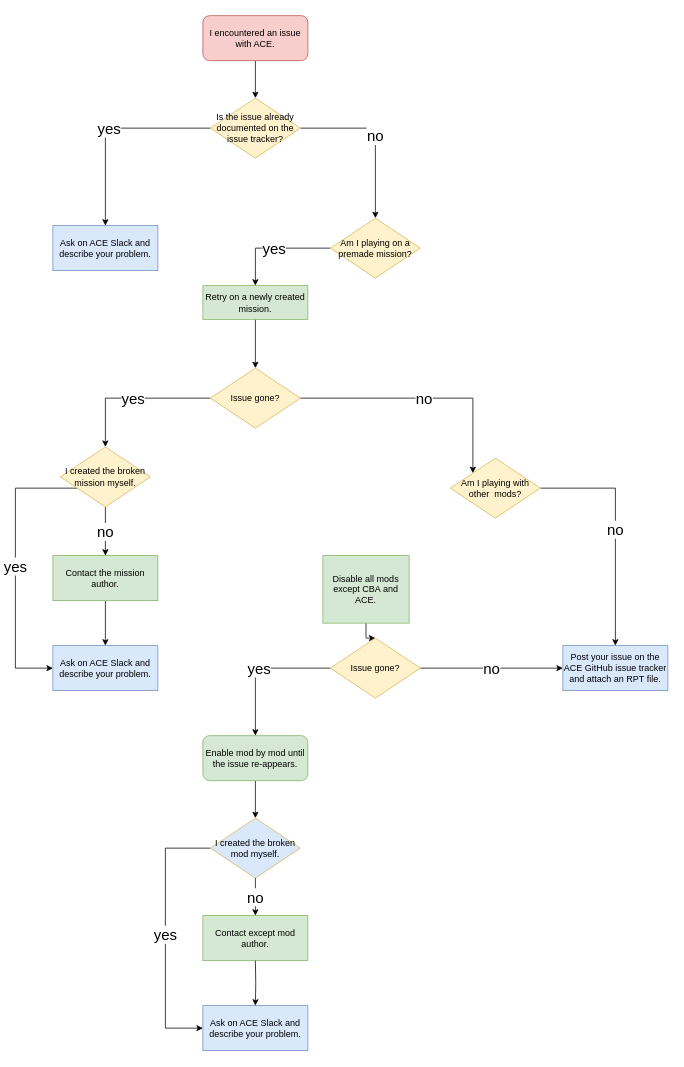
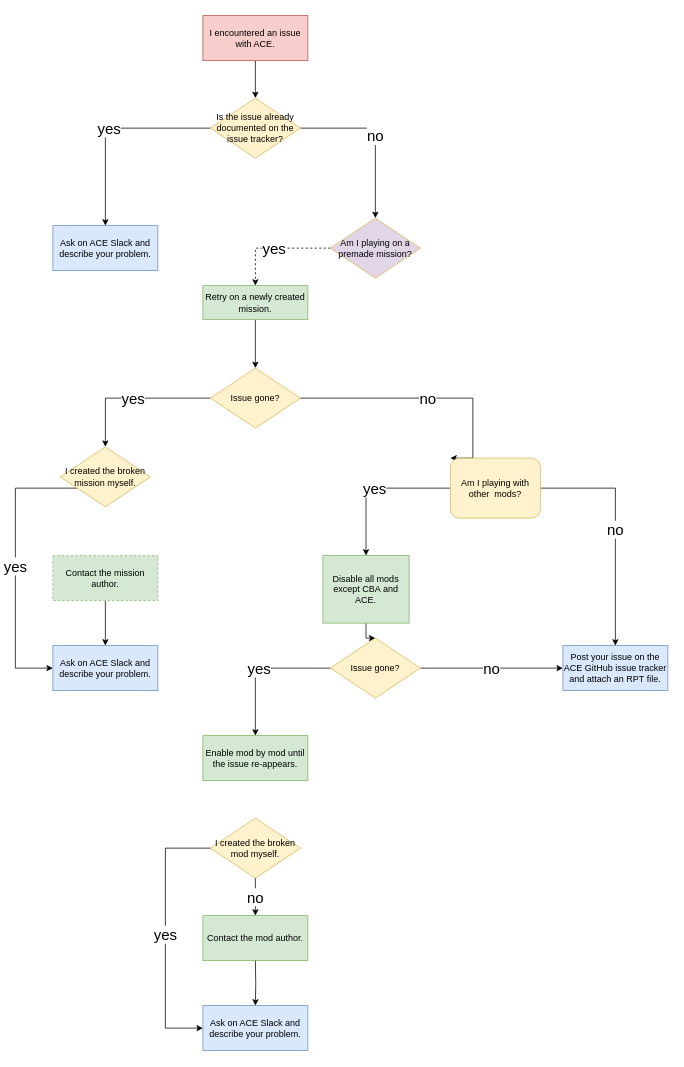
(255, 38) -> (255, 38)
(307, 248) -> (307, 248)
(375, 248) -> (375, 248)
none -> (371, 488)
(495, 488) -> (495, 488)
(105, 528) -> none
(105, 578) -> (105, 578)
(255, 758) -> (255, 758)
(255, 797) -> none
(255, 848) -> (255, 848)
(255, 938) -> (255, 938)
